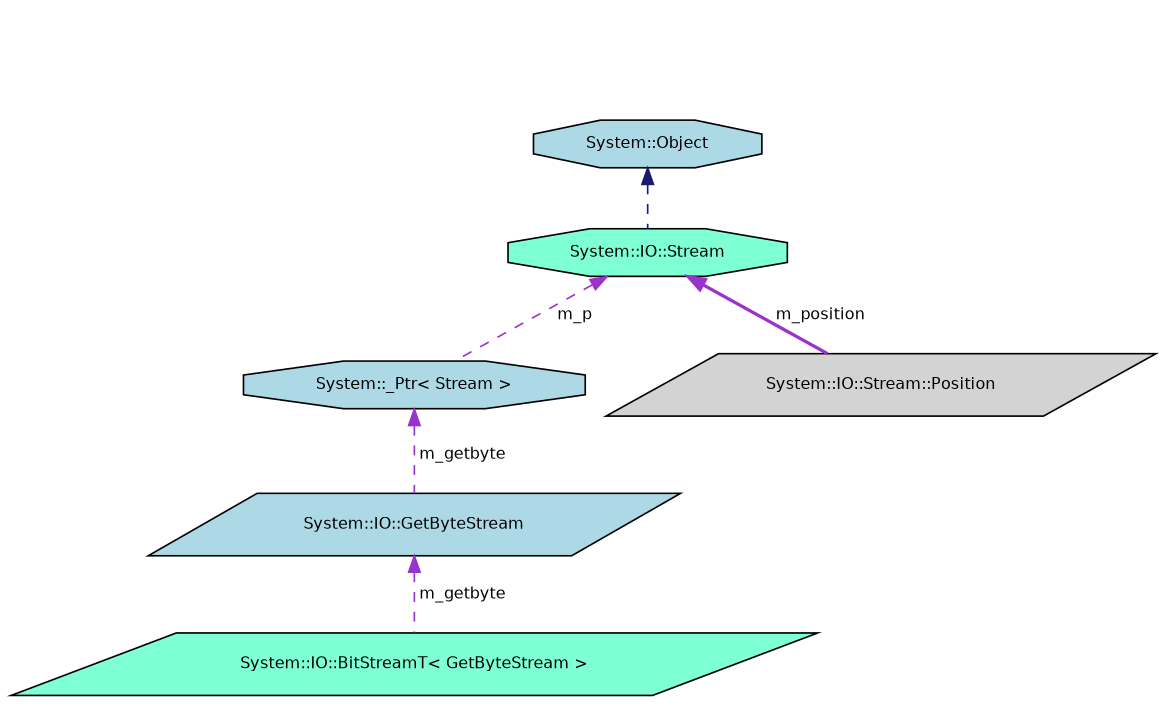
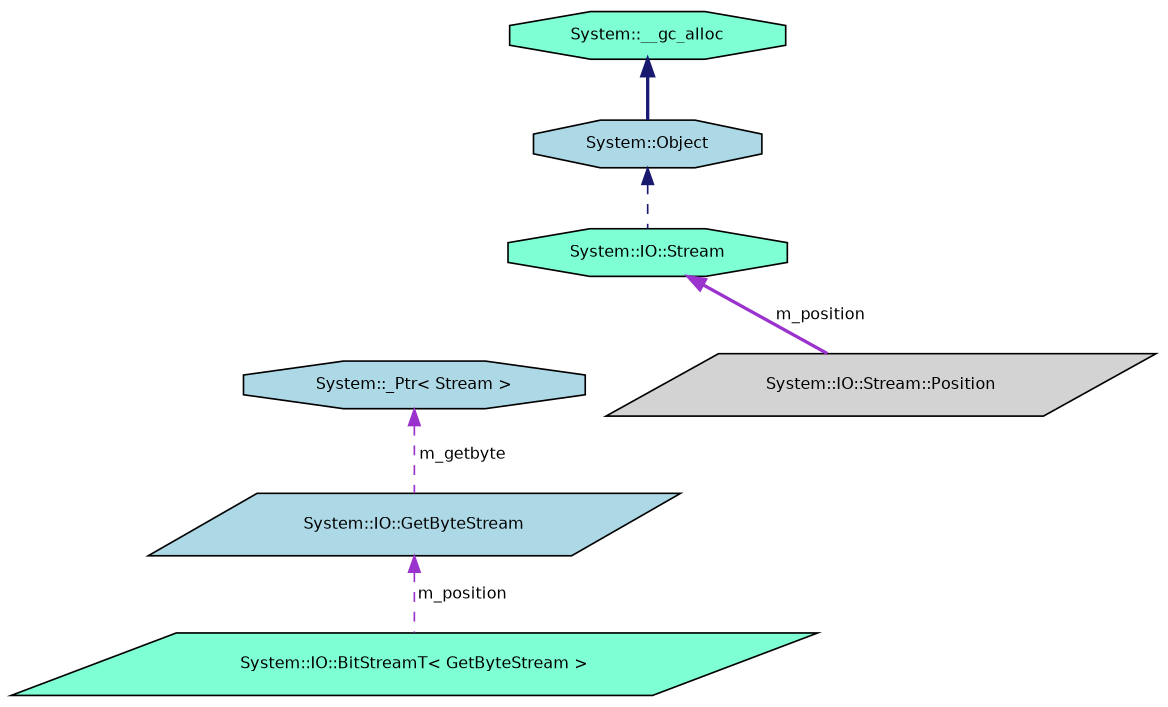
none -> (648, 35)
(524, 323) -> none
(460, 594) -> (460, 594)
